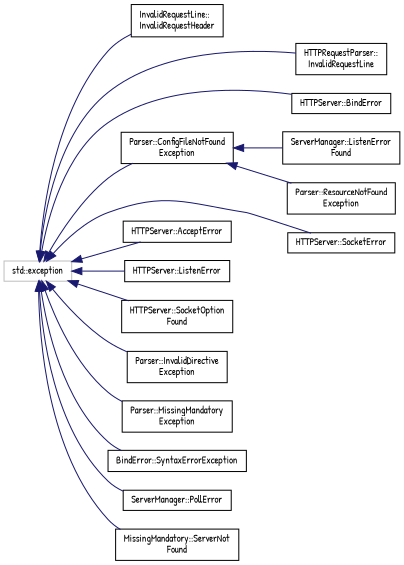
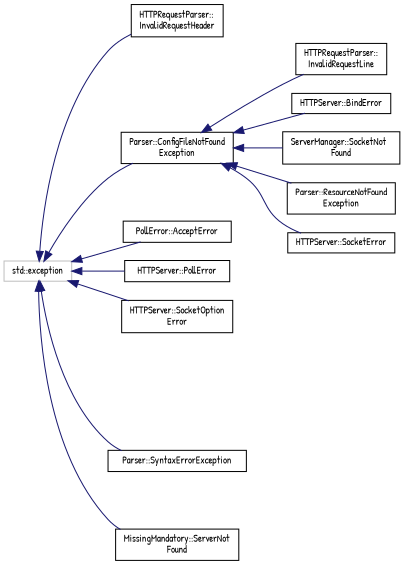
(177, 21) -> (177, 21)
(116, 87) -> (256, 99)
(126, 112) -> (274, 122)
(341, 148) -> (341, 148)
(176, 201) -> (265, 202)
(177, 232) -> (177, 232)
(177, 271) -> (177, 271)
(177, 317) -> (177, 317)
(177, 367) -> none
(177, 417) -> none
(177, 461) -> (177, 461)
(177, 500) -> none
